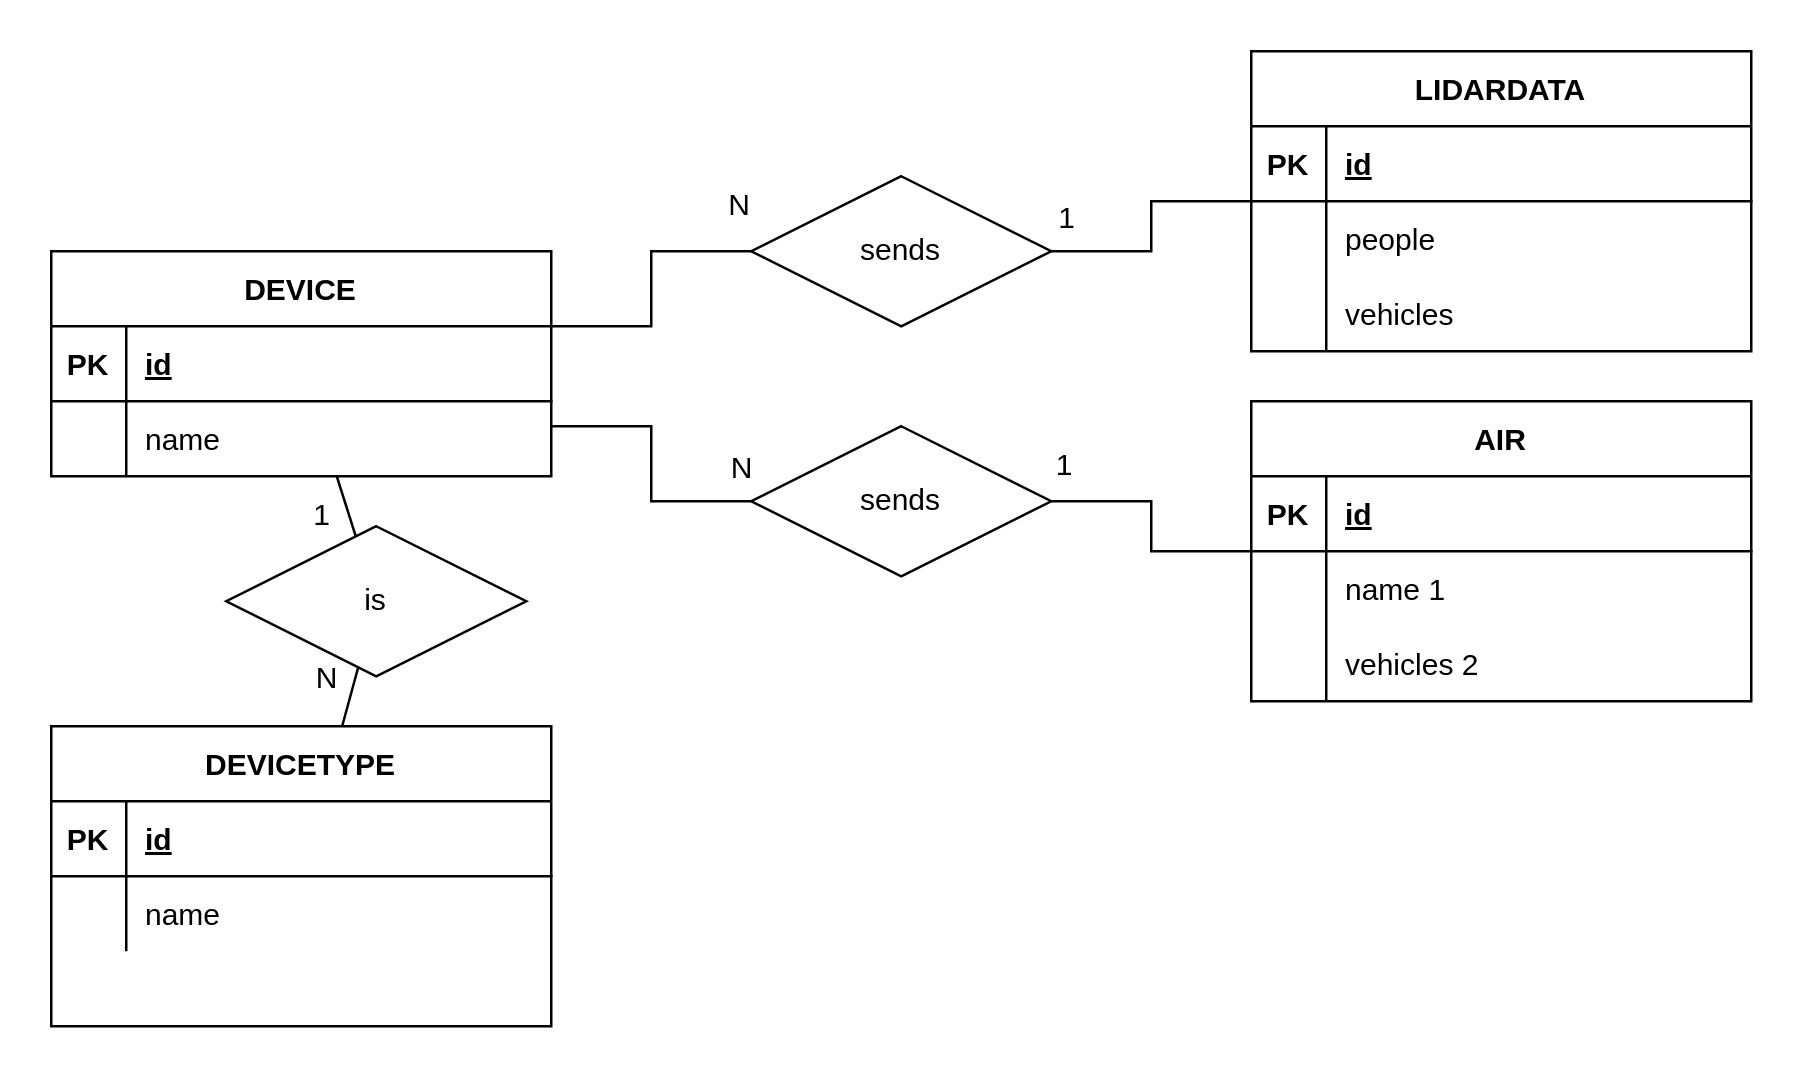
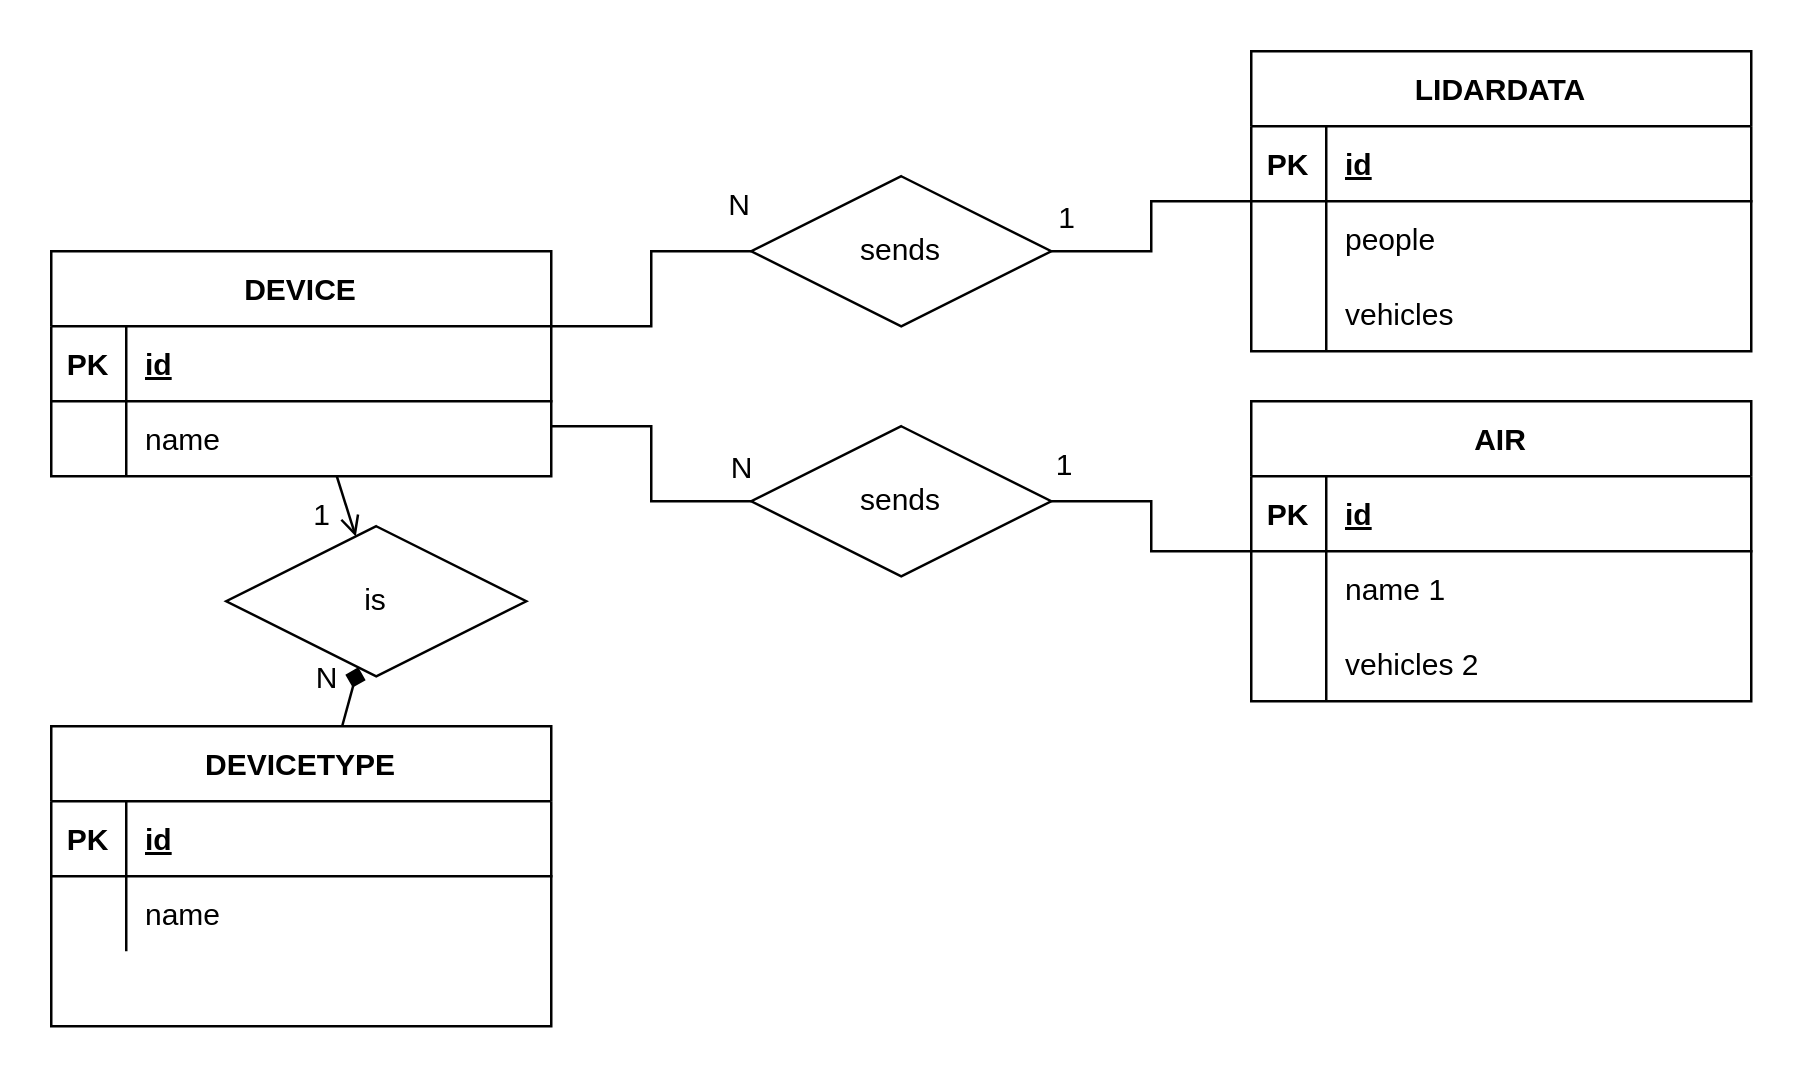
(354, 530) -> (353, 528)
(355, 678) -> (353, 687)
